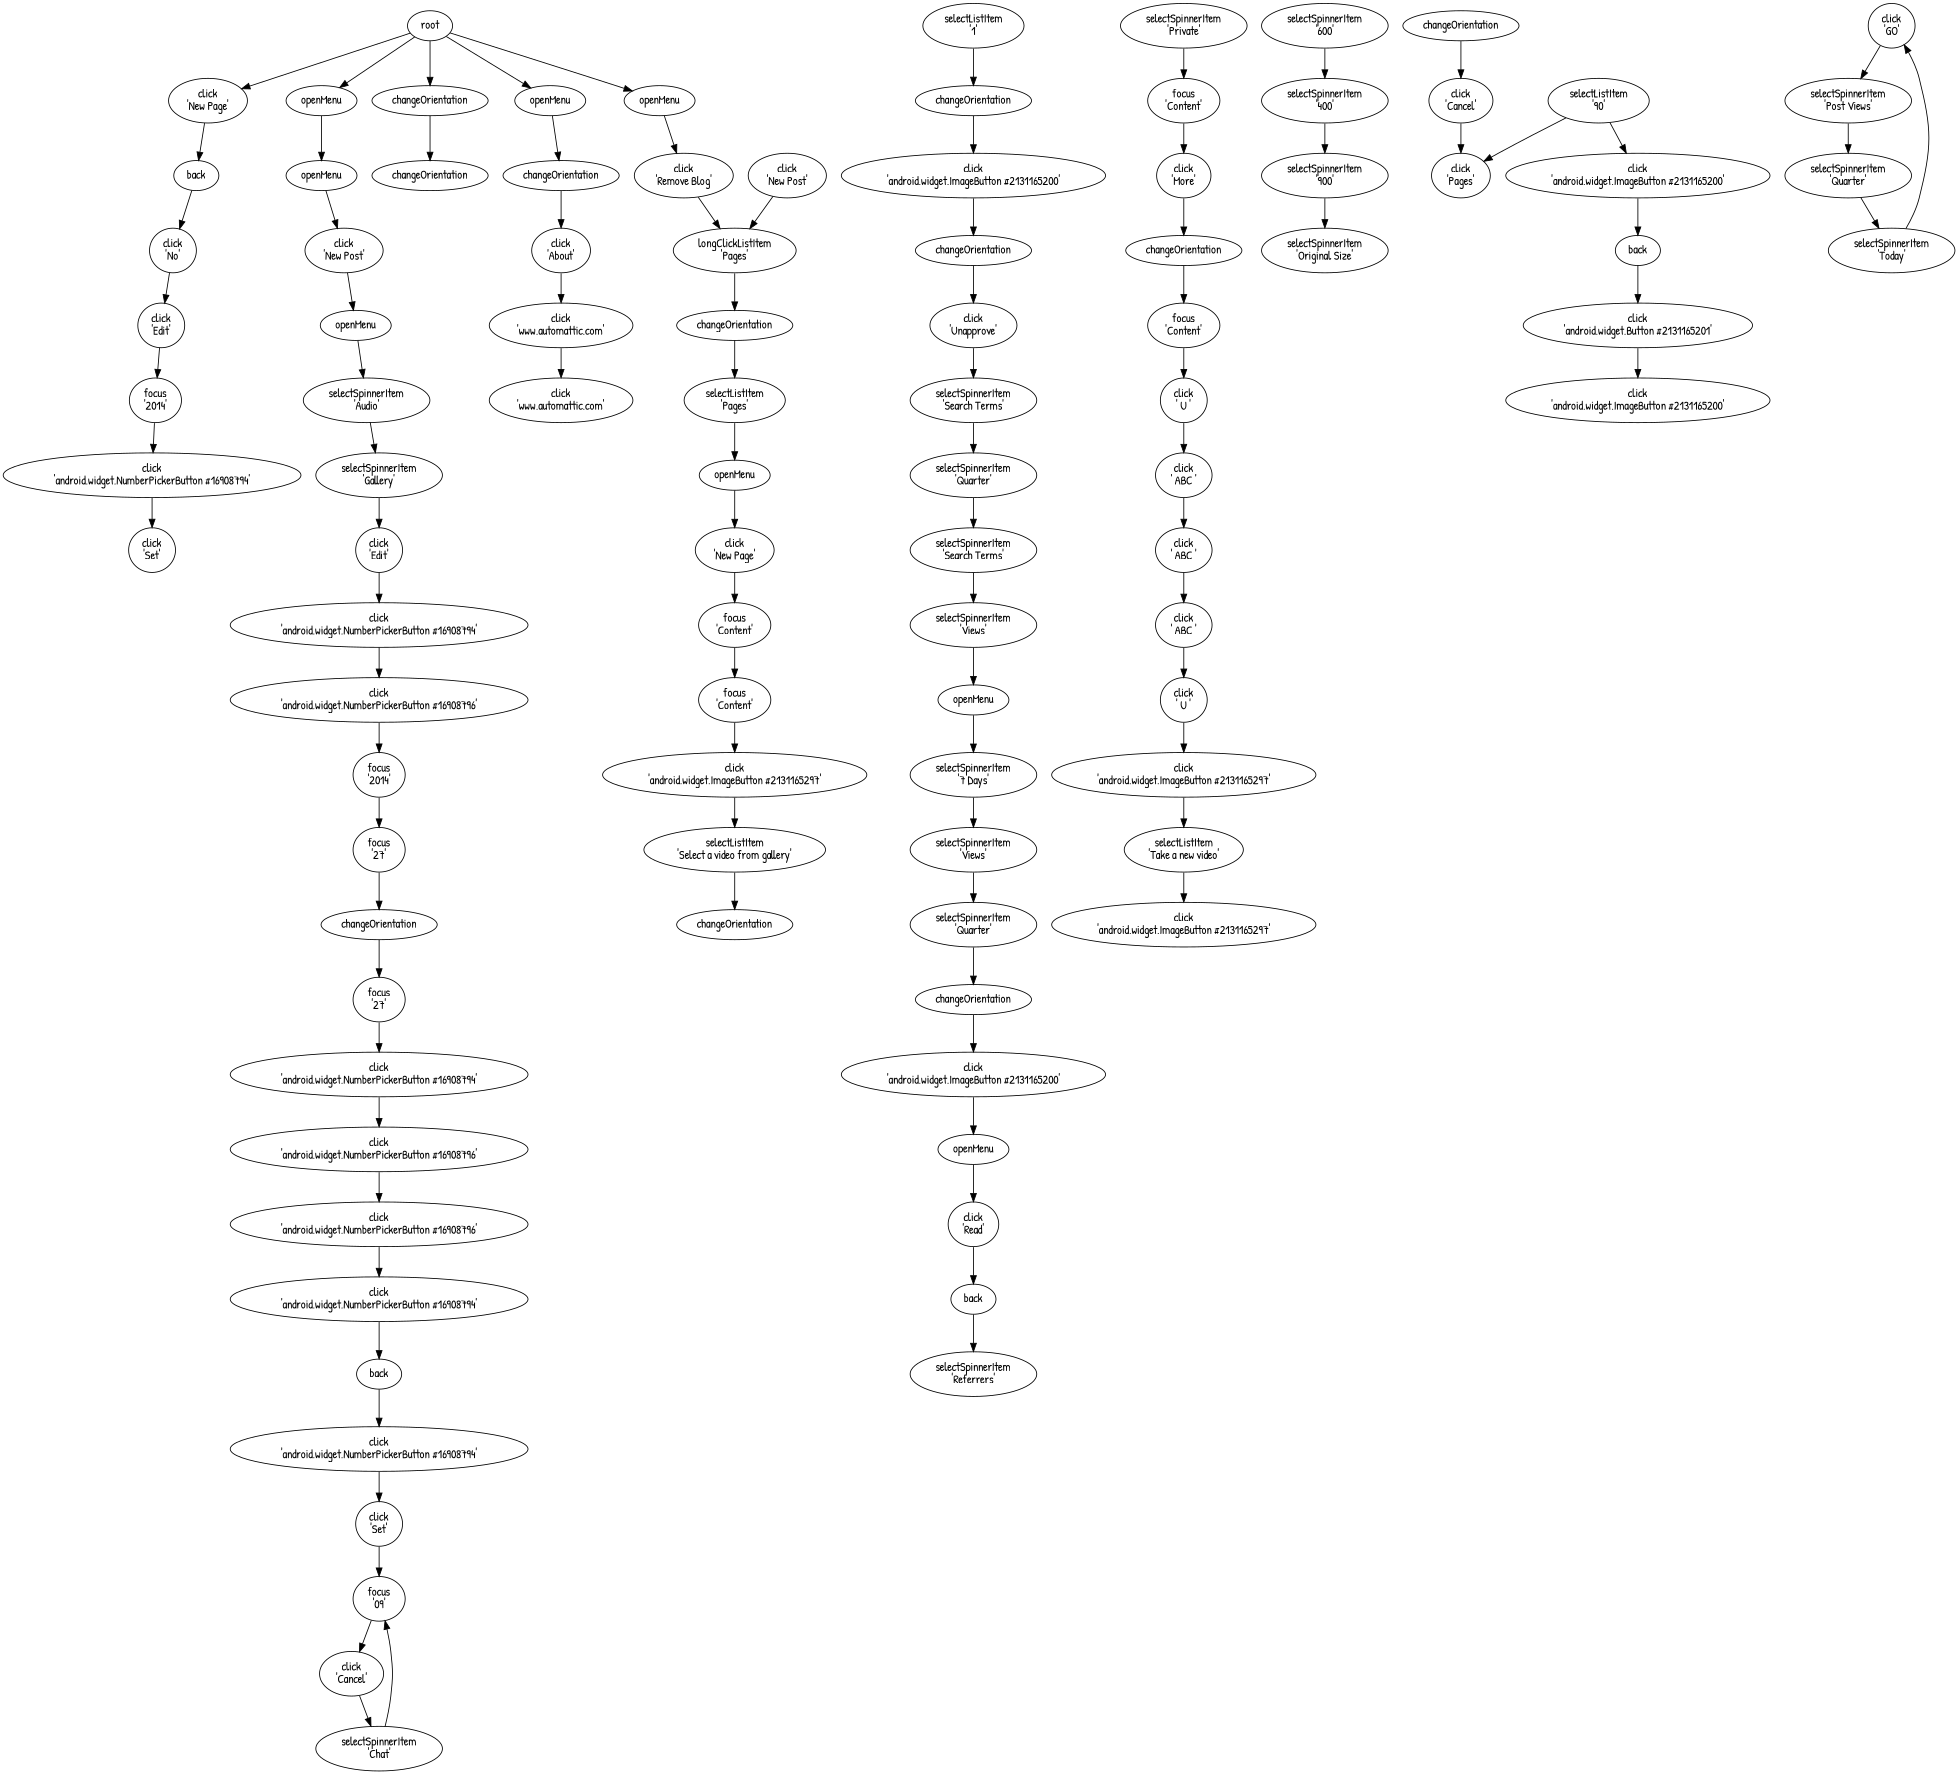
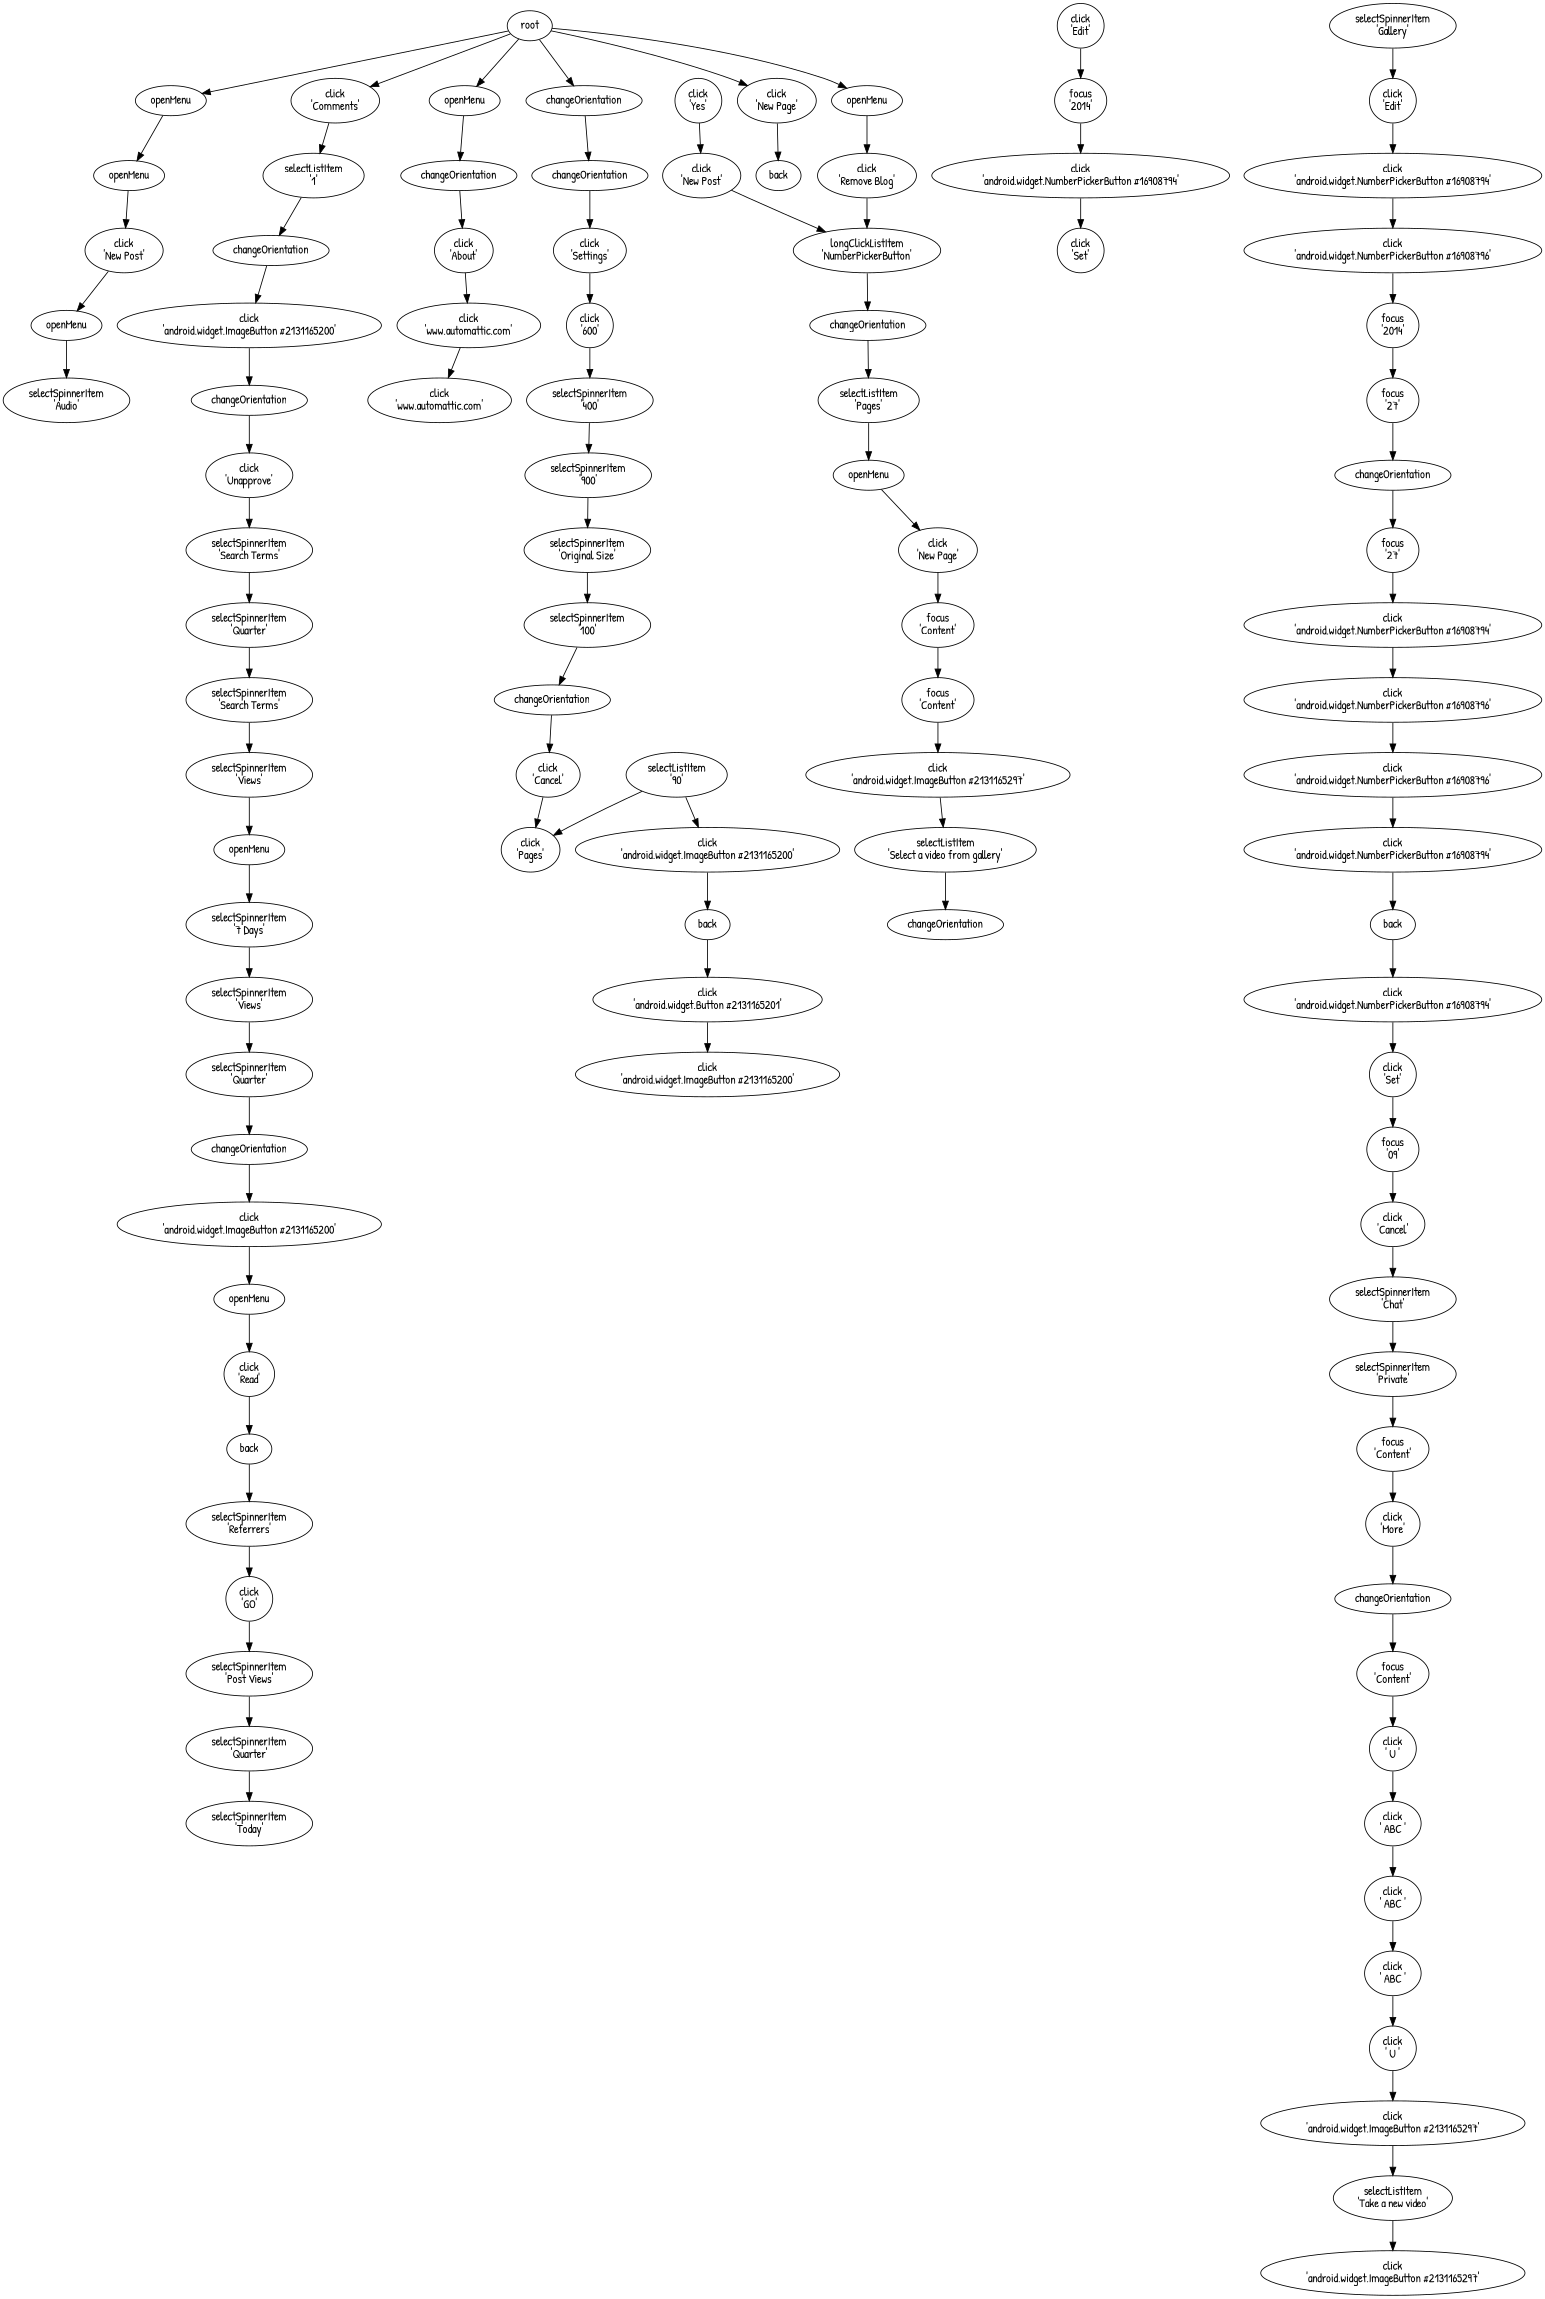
(1325, 26) -> (590, 325)
none -> (335, 101)
none -> (698, 101)
(1929, 141) -> (249, 1557)
none -> (590, 250)
(173, 251) -> none
(735, 251) -> (867, 250)
(372, 434) -> none
none -> (587, 625)
(392, 1678) -> (1393, 1333)
